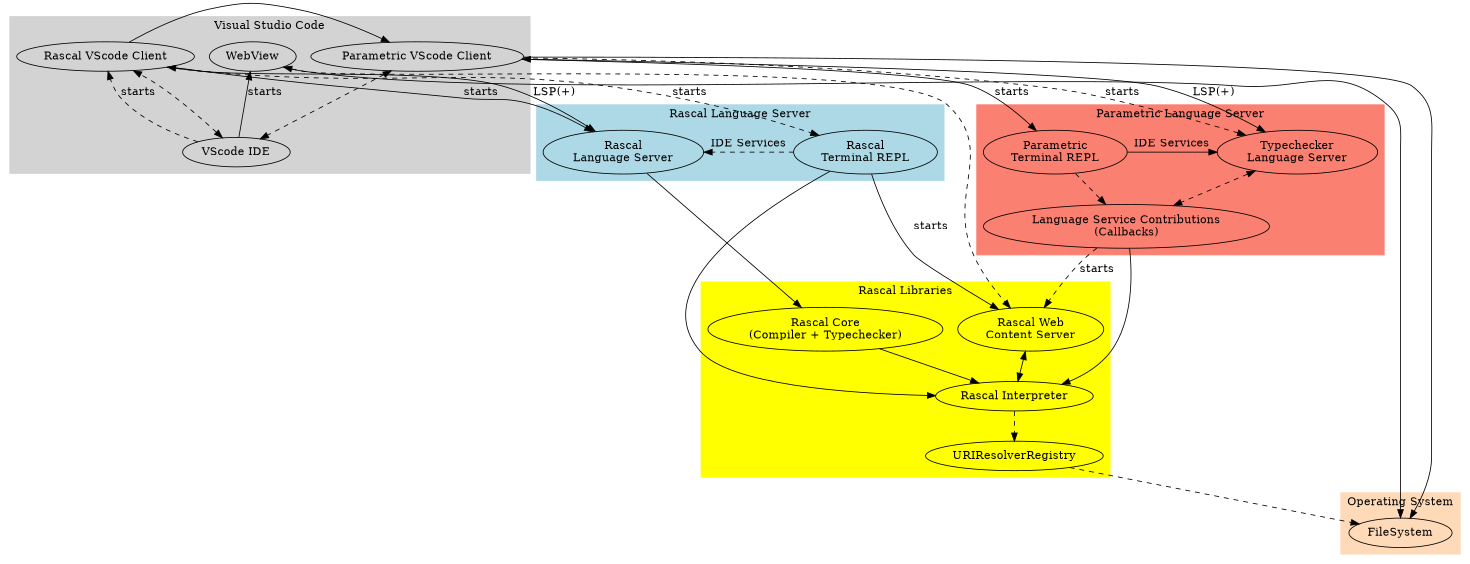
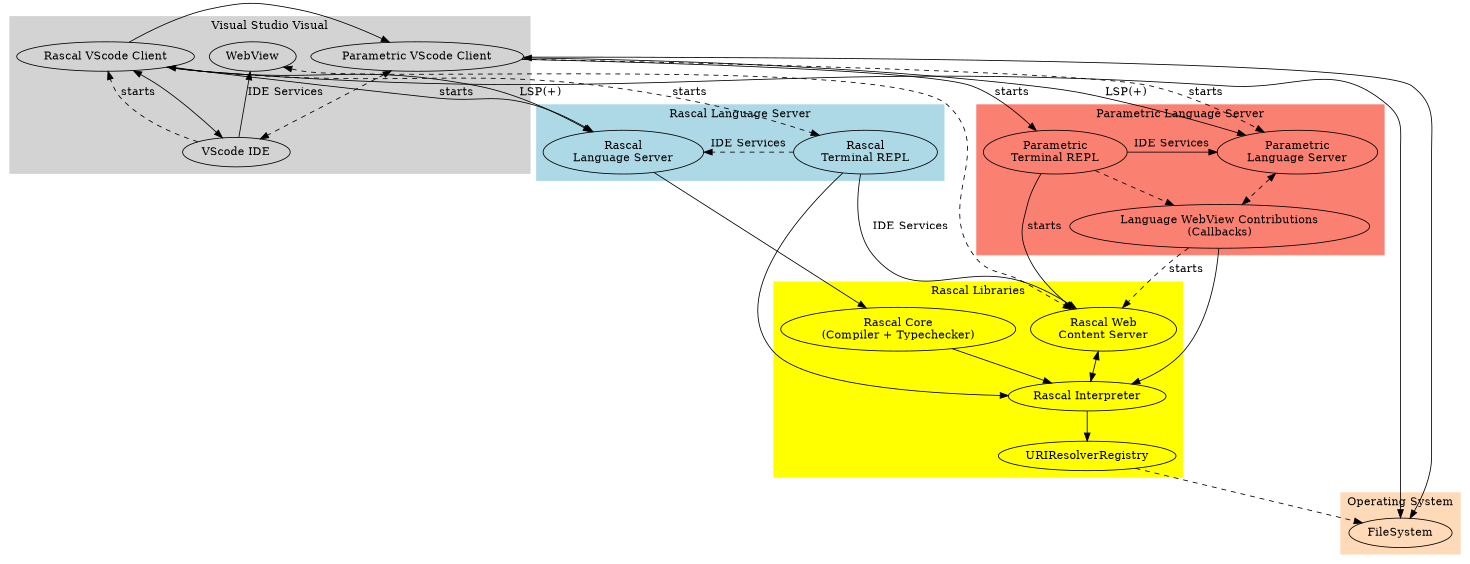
(270, 26) -> (270, 26)
(1043, 82) -> (1189, 84)
(265, 92) -> (286, 92)
(180, 101) -> (180, 101)
(1297, 152) -> (1297, 152)
(931, 226) -> (911, 226)
(1126, 226) -> (1220, 226)
none -> (1024, 245)
(1014, 422) -> (1087, 422)
